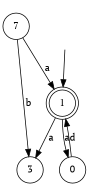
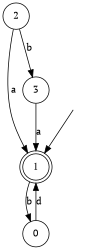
(16, 26) -> (16, 16)
(47, 135) -> (36, 123)
(67, 138) -> (29, 202)
